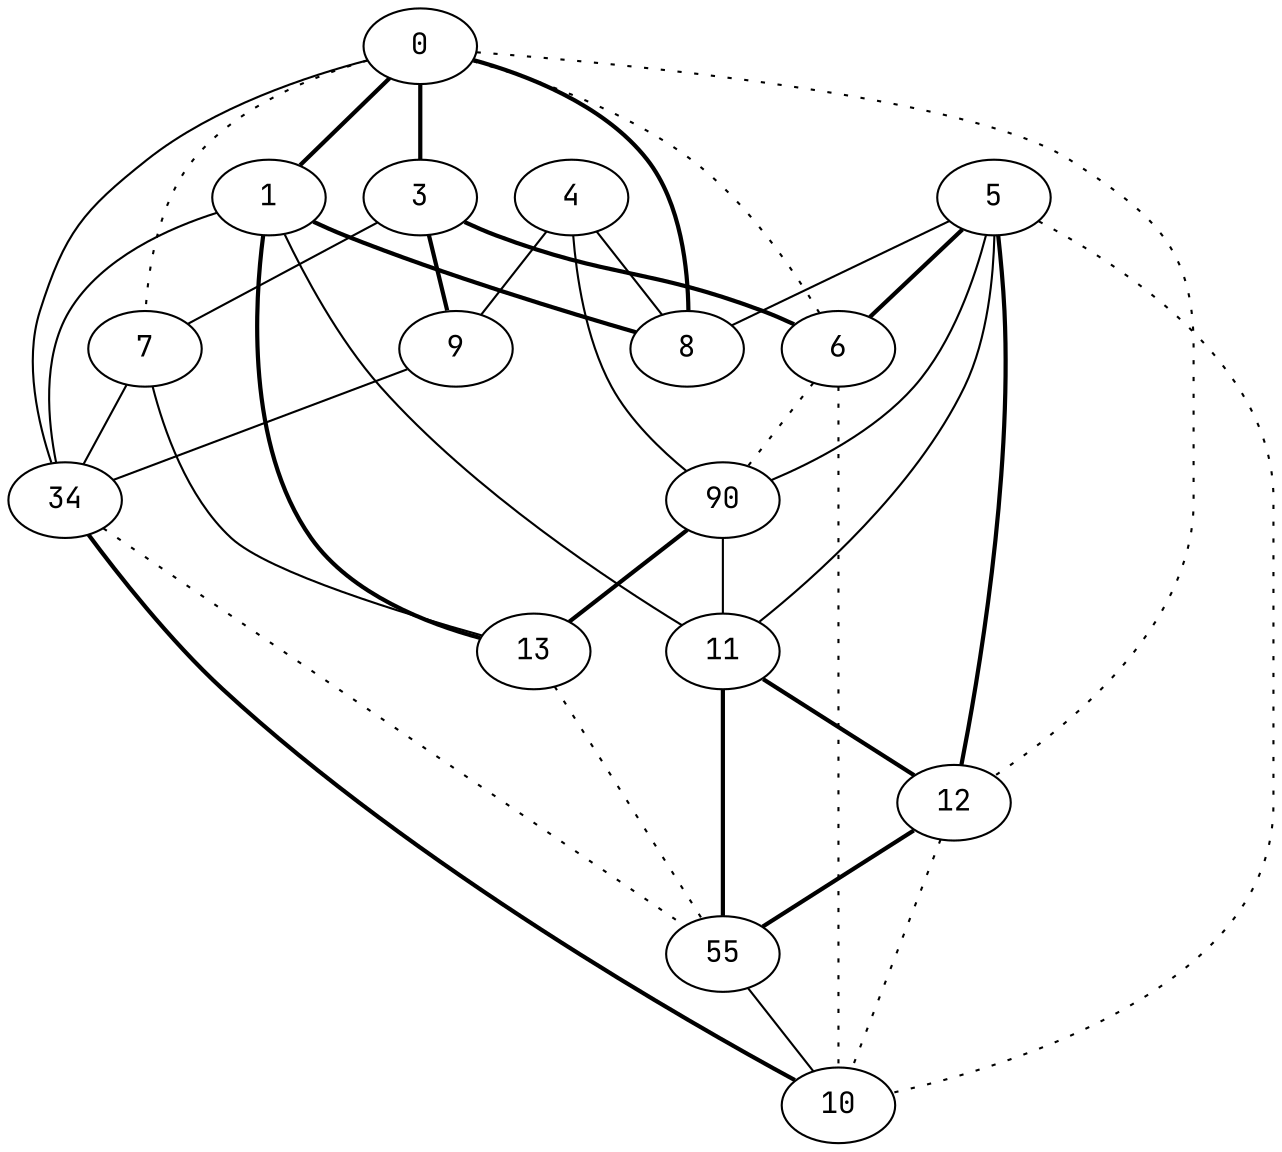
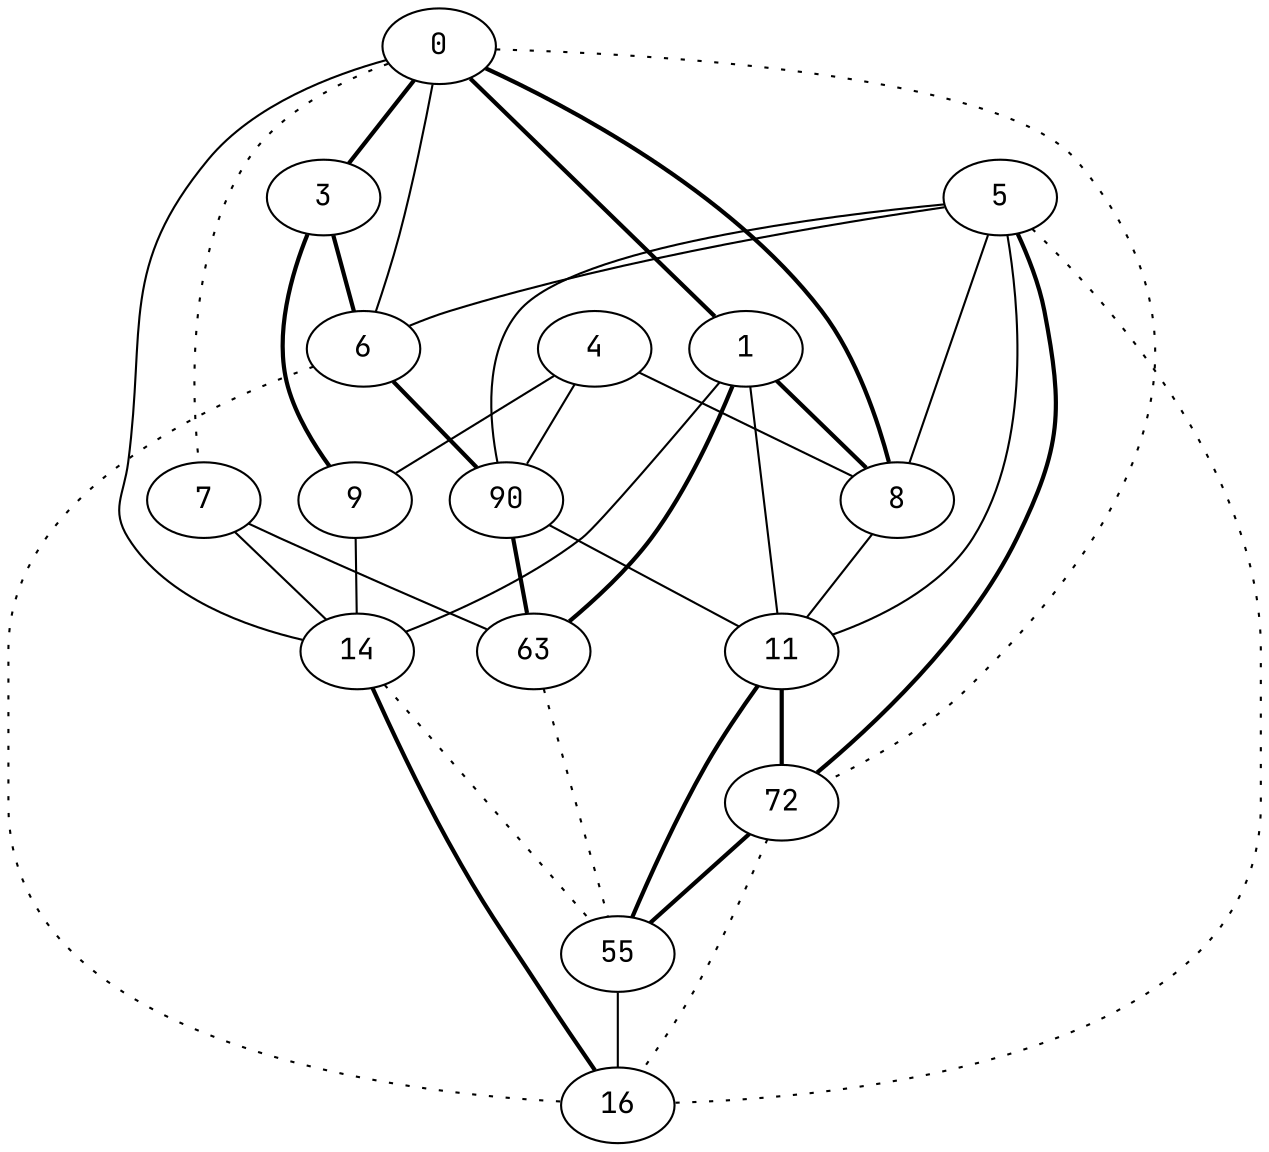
(675, 148) -> (408, 199)
(282, 273) -> none
(916, 273) -> (674, 255)
(781, 425) -> (435, 424)
(65, 500) -> (357, 651)
none -> (839, 576)
(534, 651) -> (534, 651)
(954, 803) -> (782, 803)
(838, 1105) -> (618, 1105)
